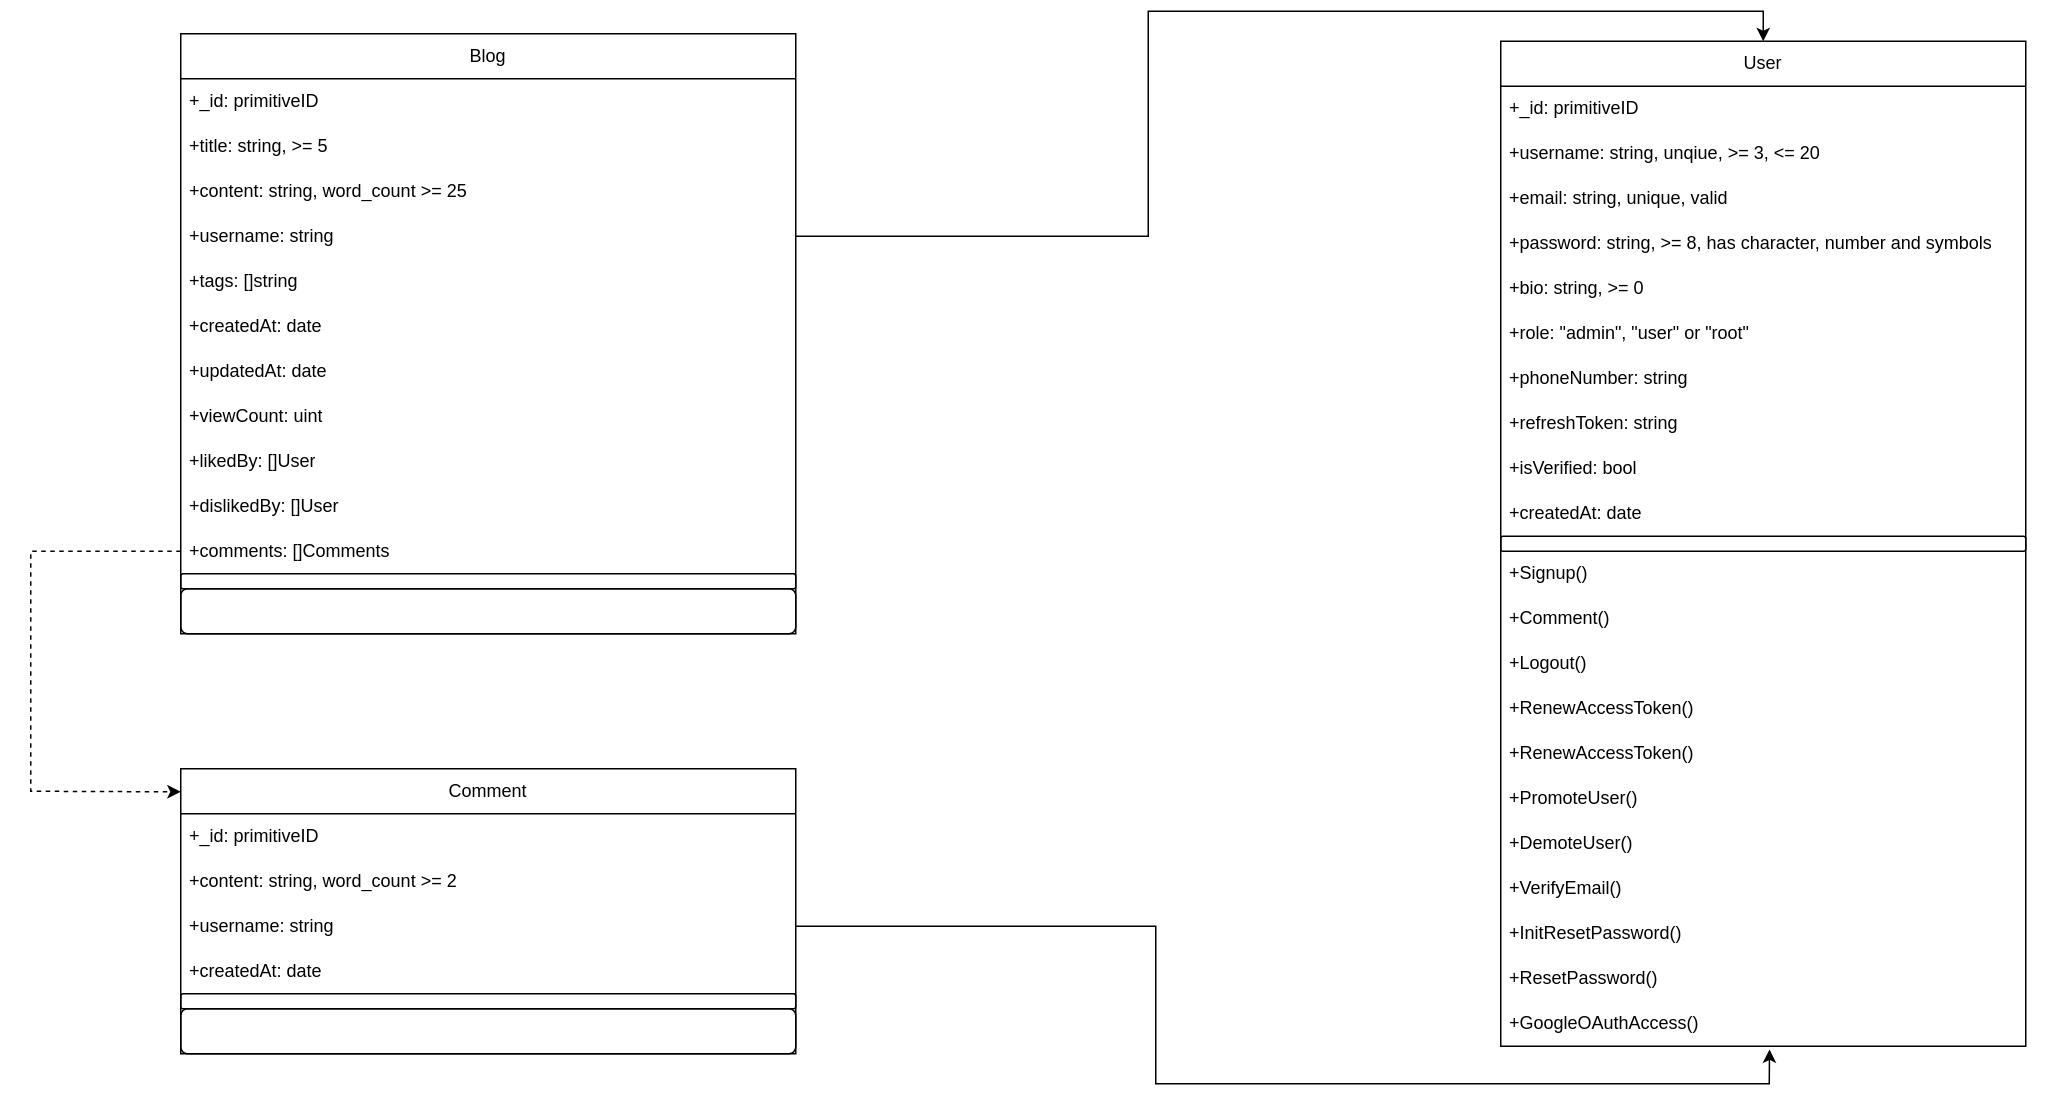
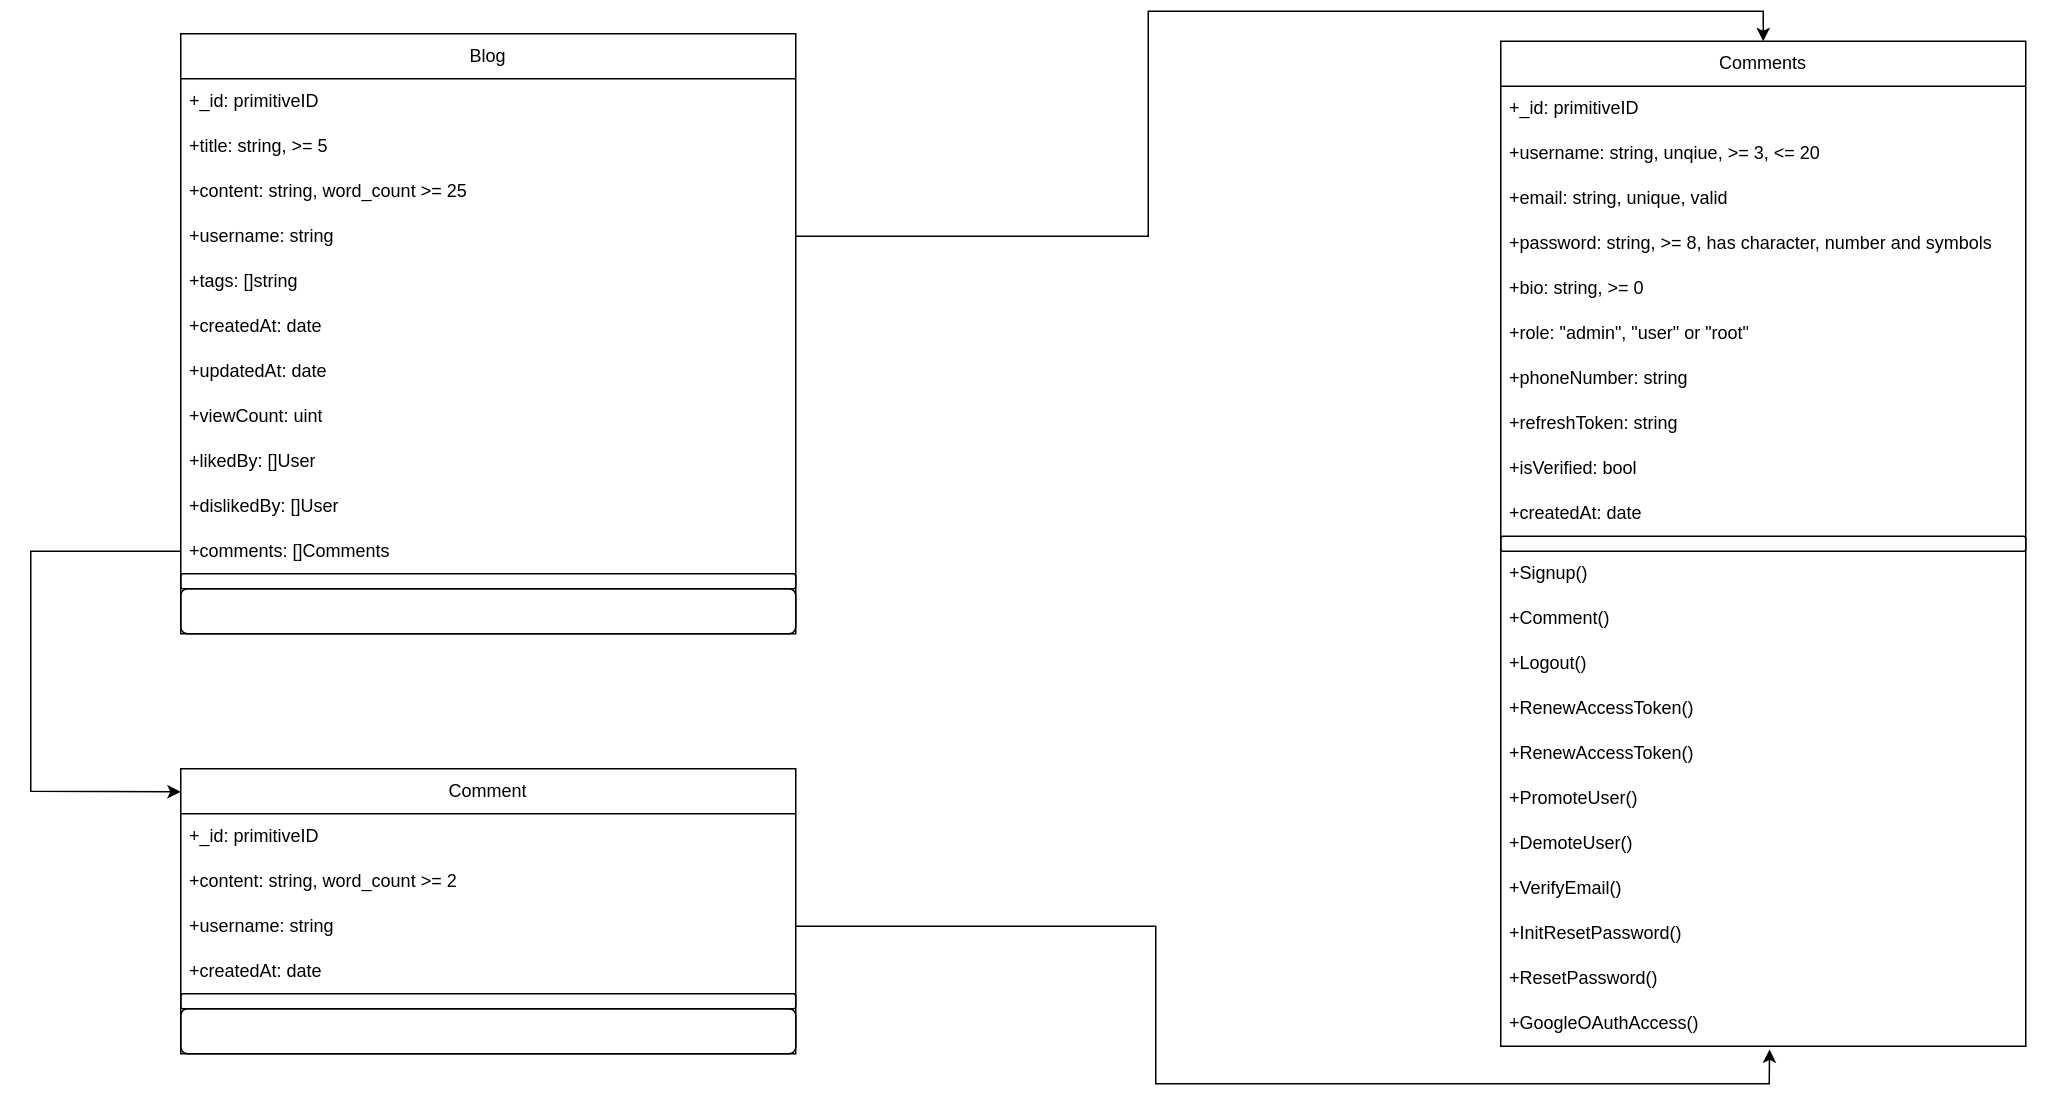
(1763, 64) -> (1763, 64)
(31, 668) -> (31, 668)
